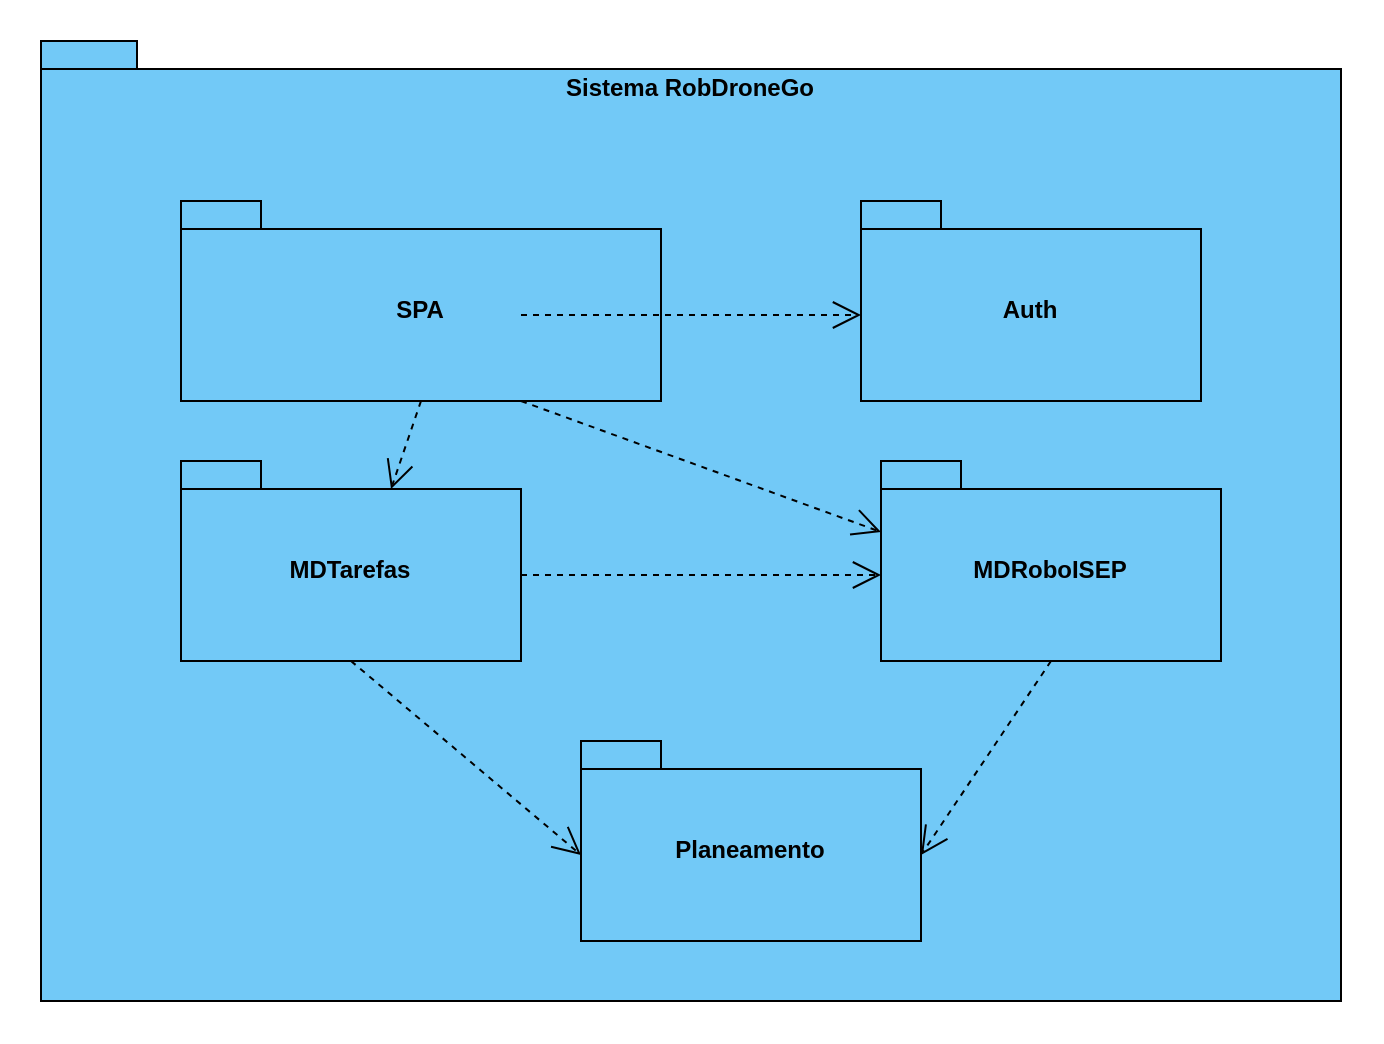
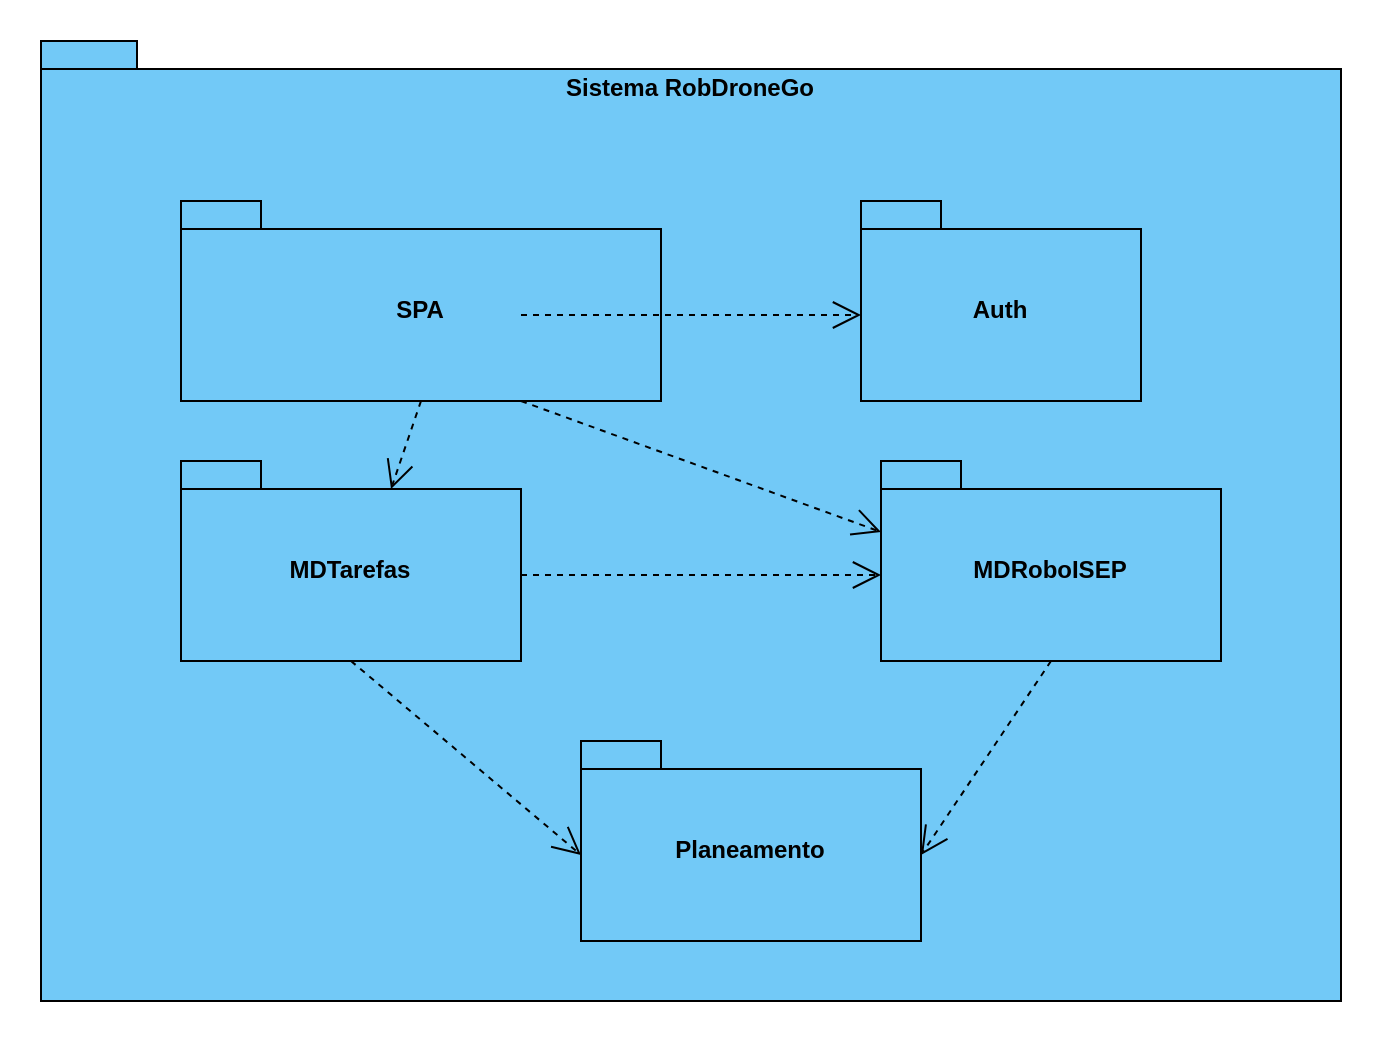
(1031, 301) -> (1001, 301)
